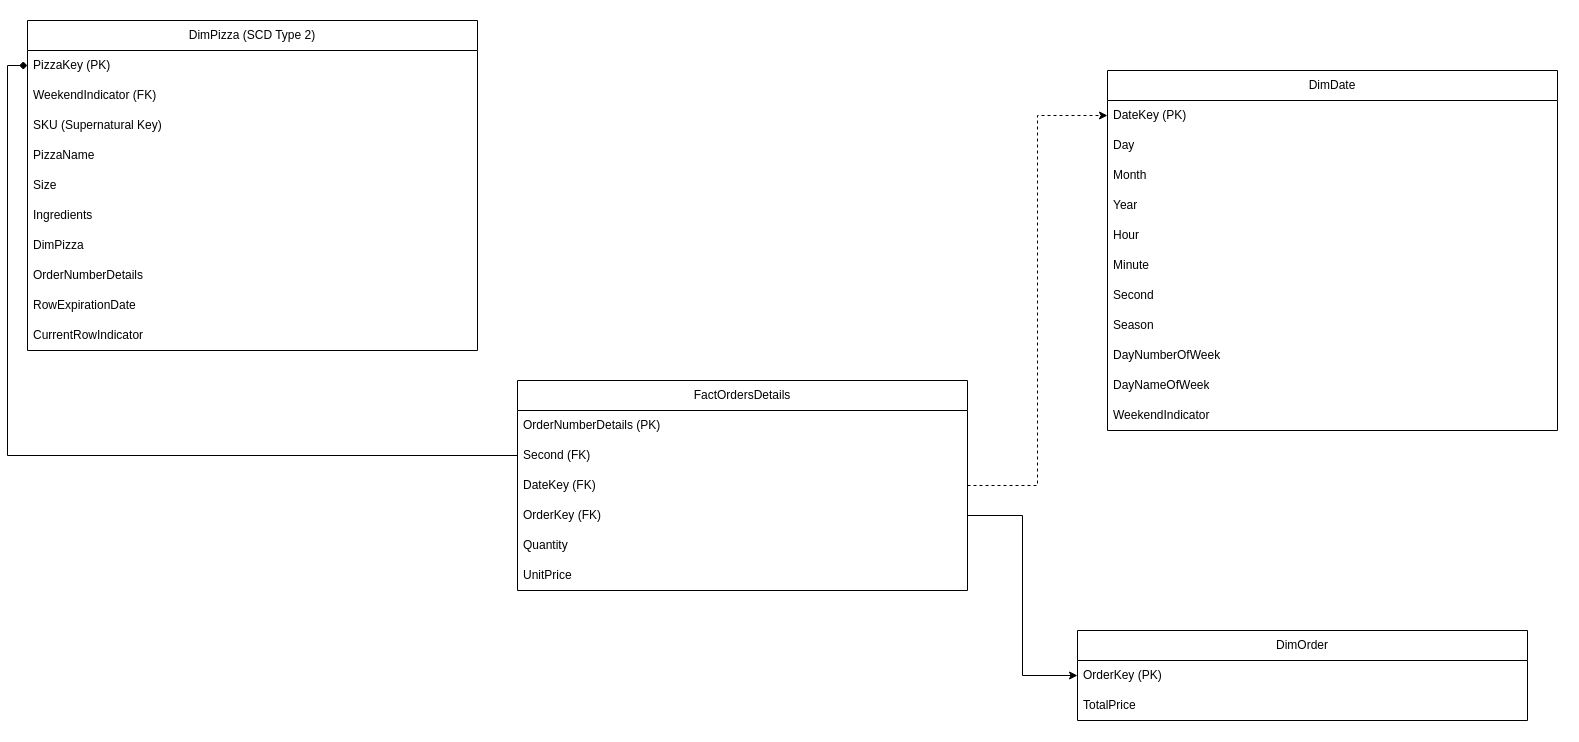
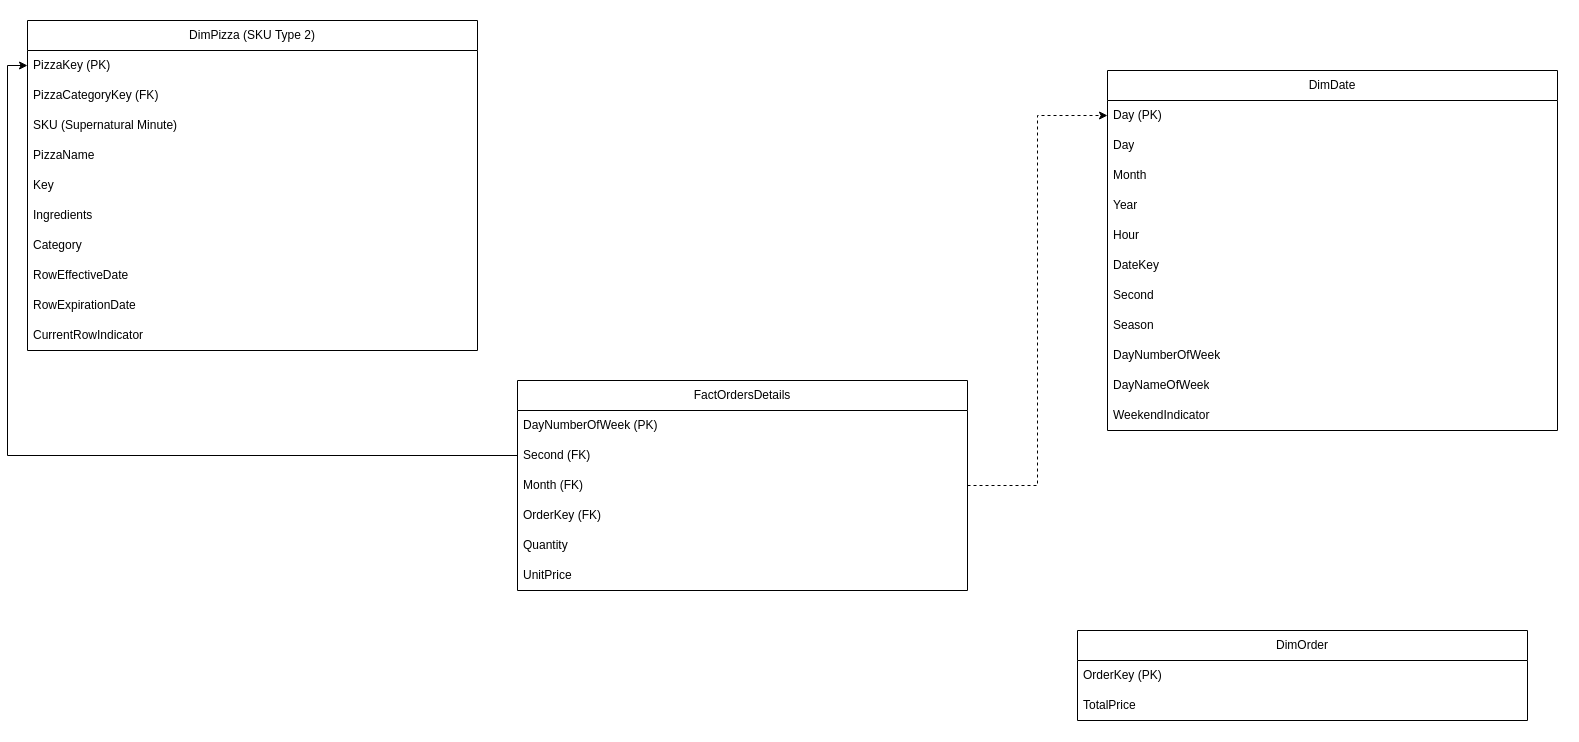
(253, 36) -> (253, 36)
(18, 66) -> (19, 66)
(101, 96) -> (101, 96)
(1152, 116) -> (1139, 116)
(103, 126) -> (111, 126)
(45, 186) -> (44, 186)
(57, 246) -> (60, 246)
(1132, 266) -> (1137, 266)
(91, 276) -> (86, 276)
(596, 426) -> (589, 426)
(562, 486) -> (556, 486)
(1023, 592) -> none
